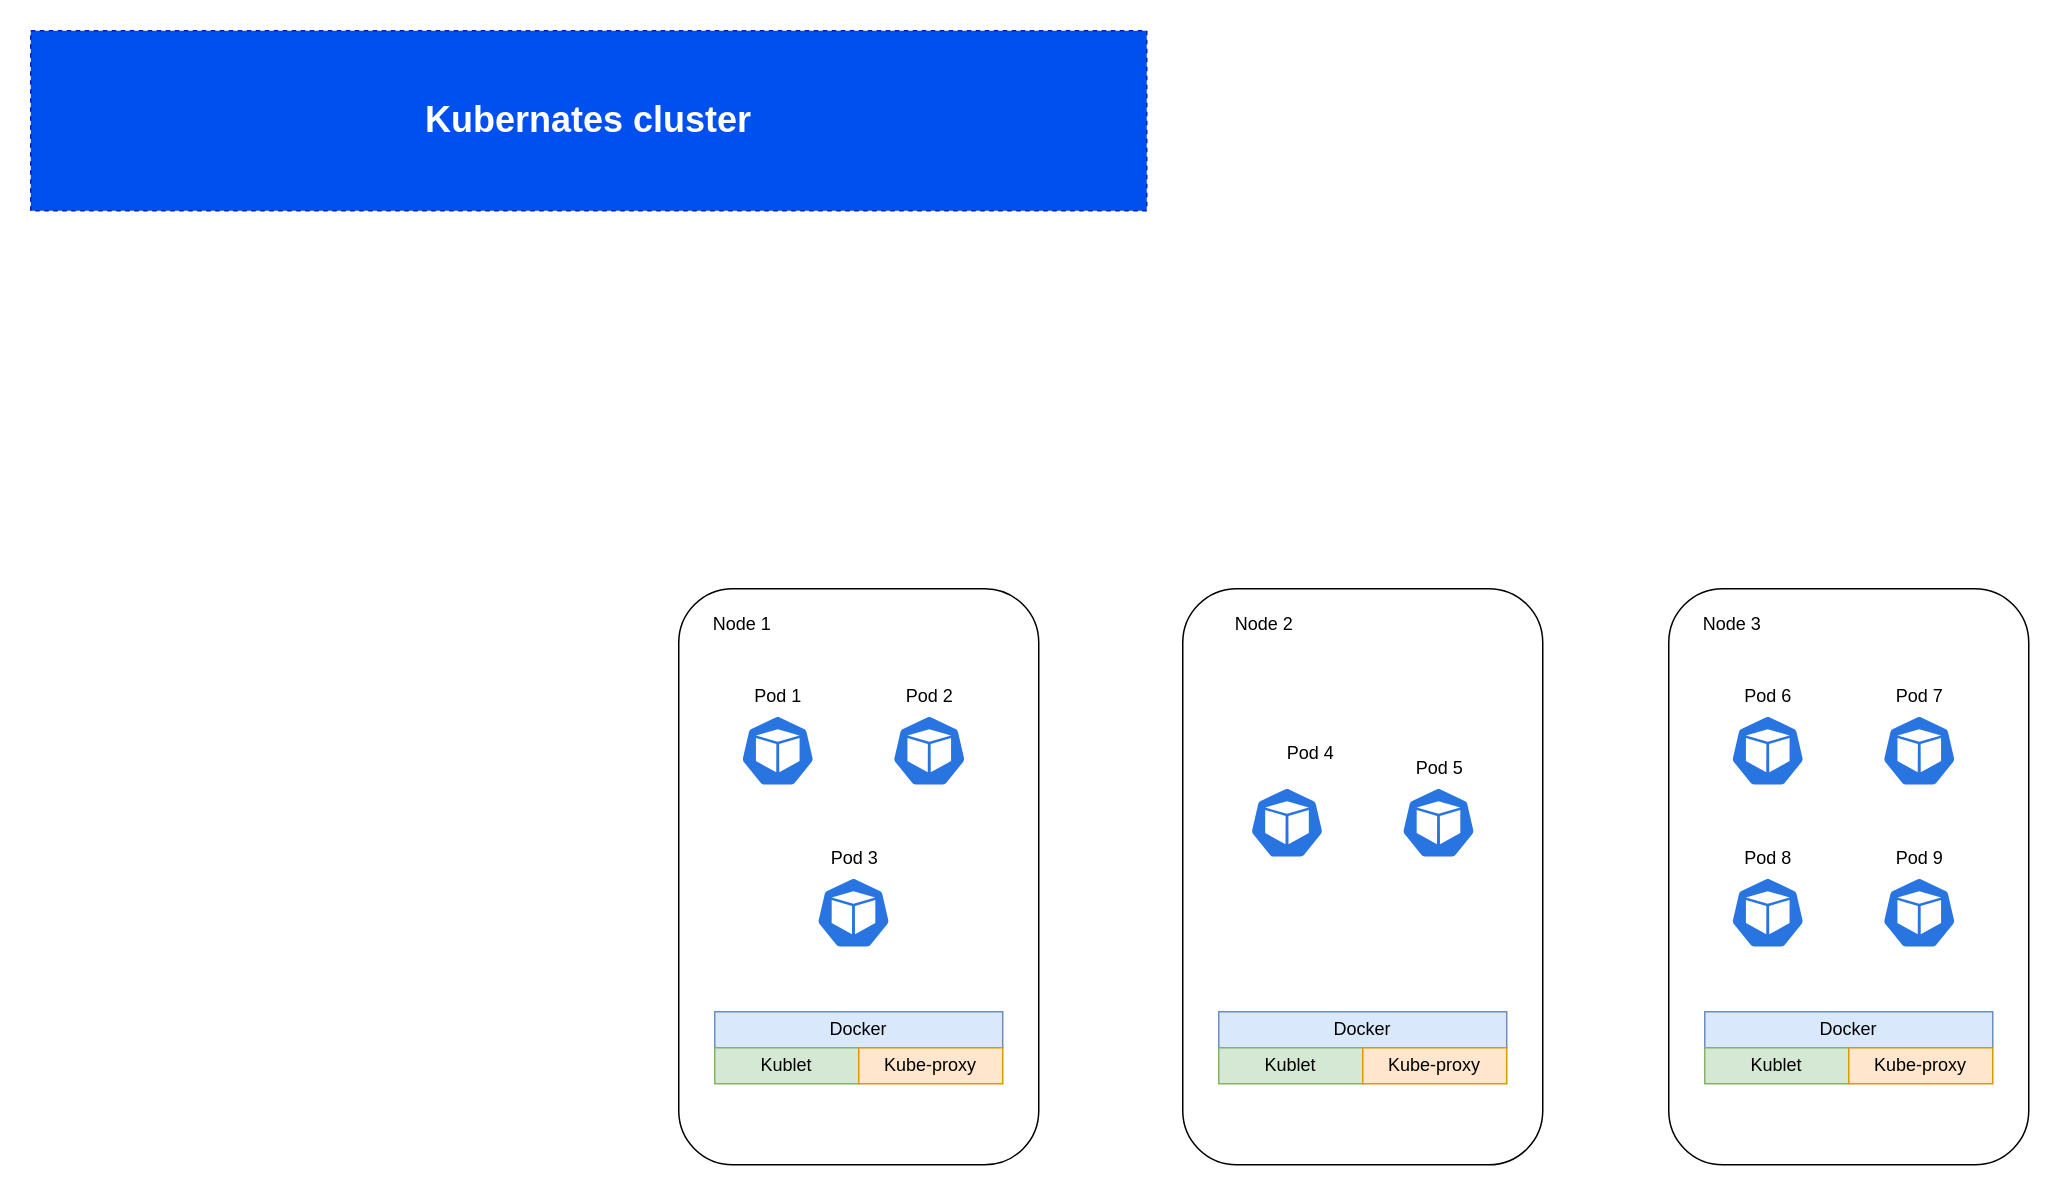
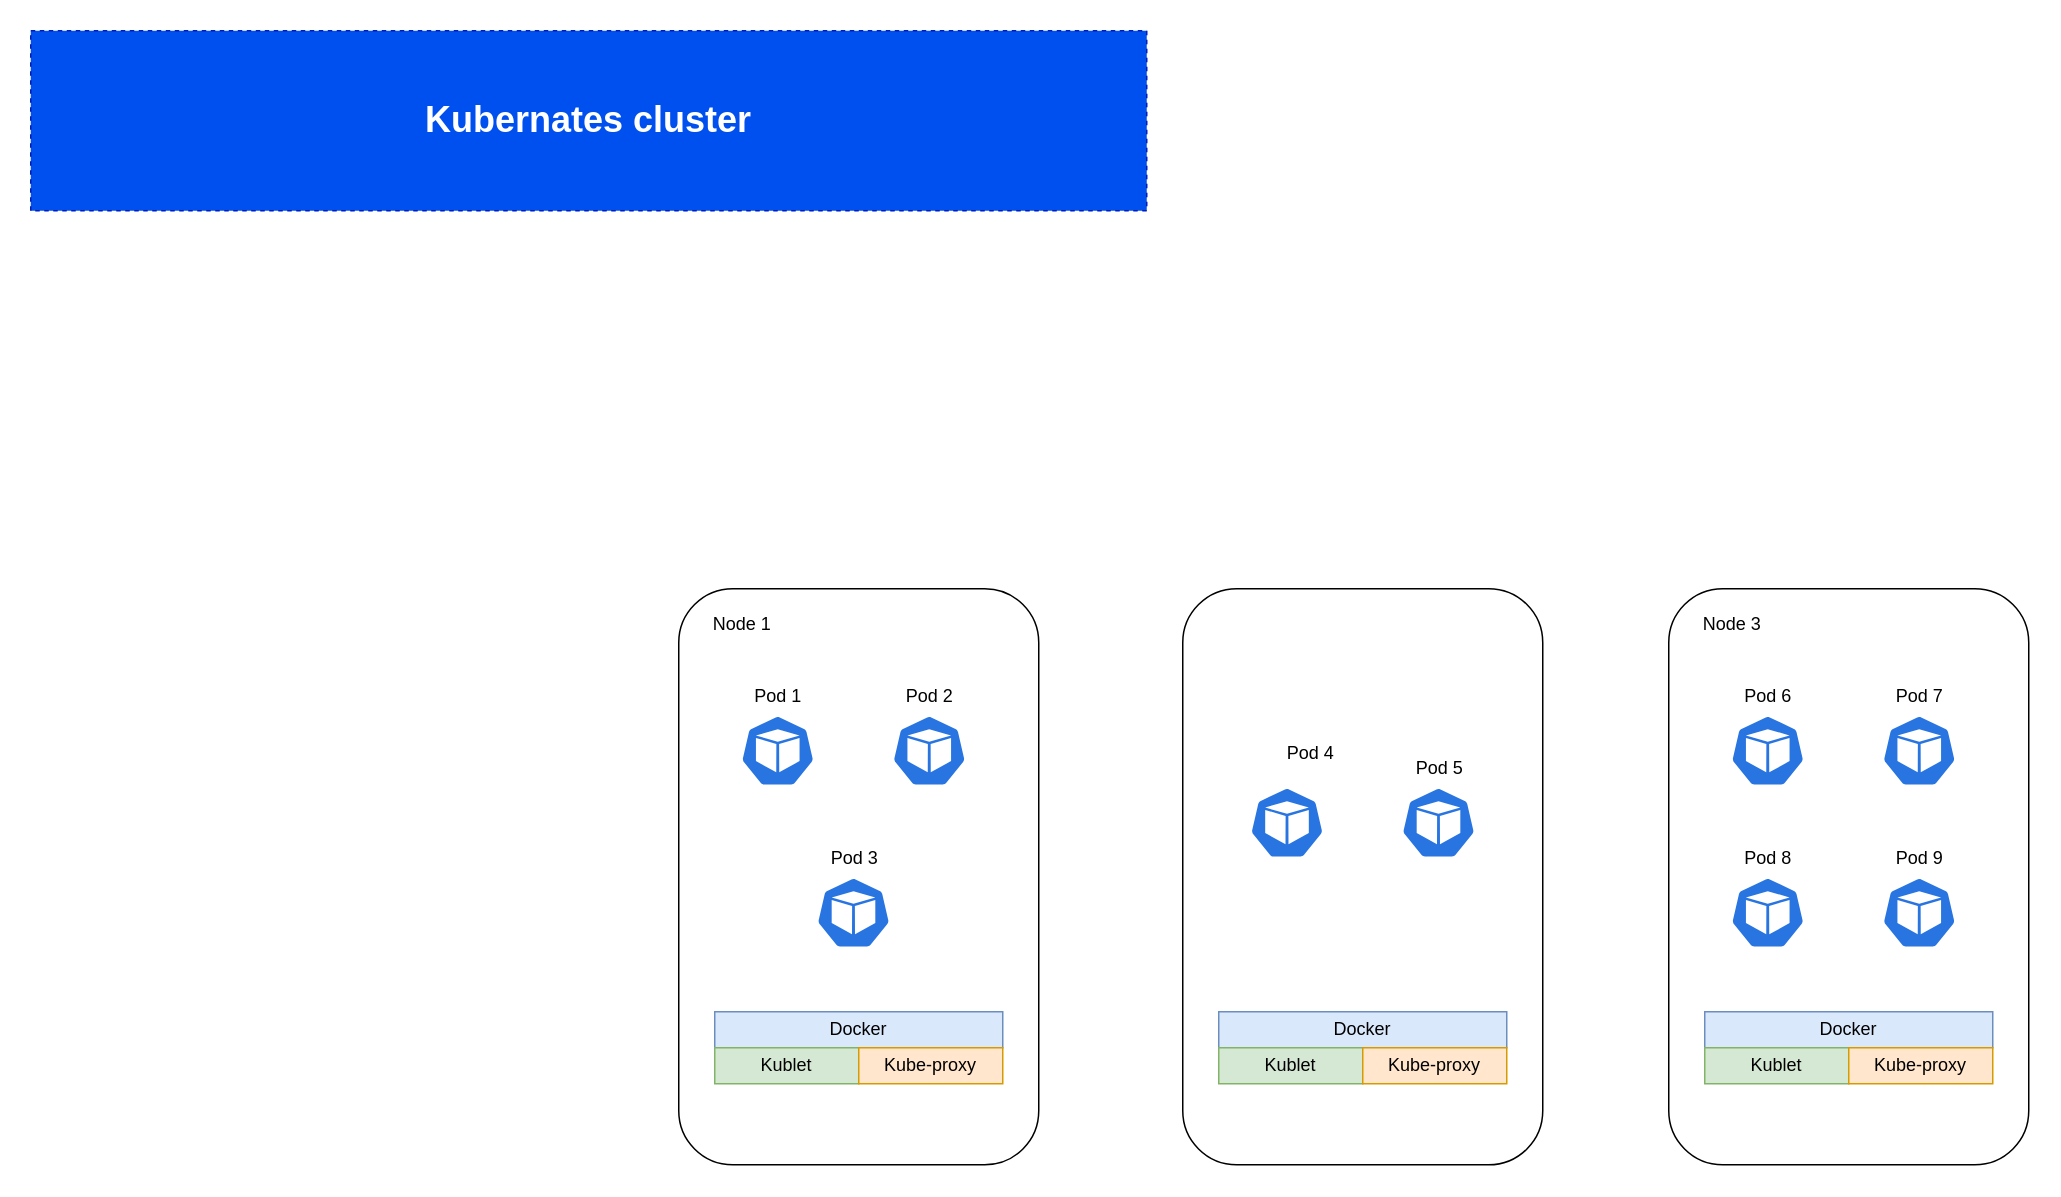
(1264, 625) -> none
